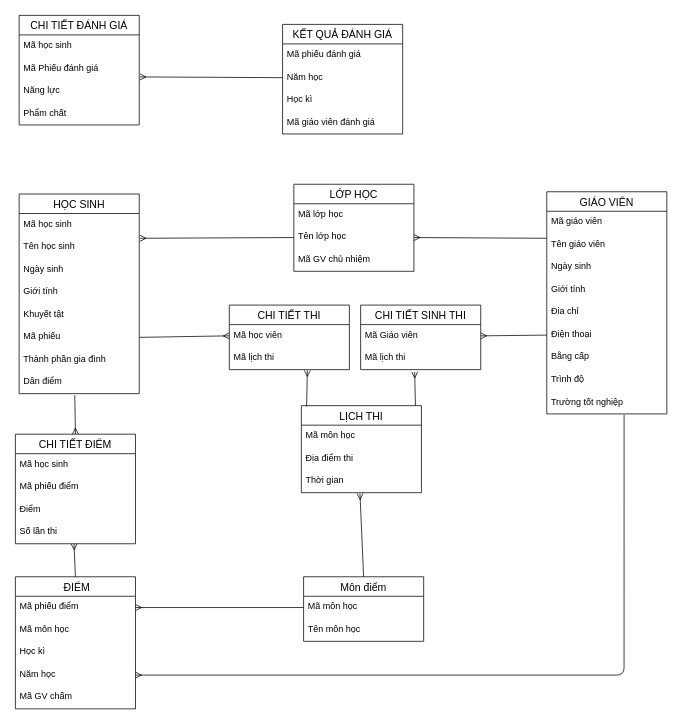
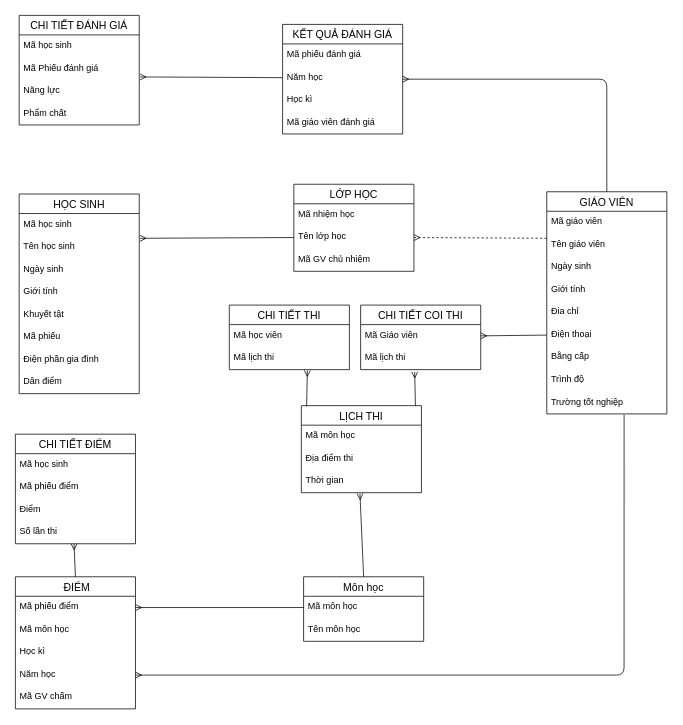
none -> (560, 79)
(319, 214) -> (324, 214)
(480, 238) -> (480, 238)
(420, 315) -> (420, 315)
(184, 336) -> none
(66, 359) -> (63, 359)
(75, 424) -> none
(363, 587) -> (363, 587)
